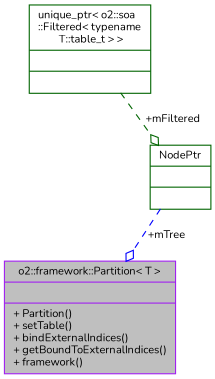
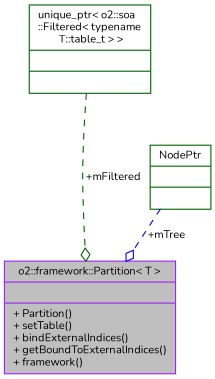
(136, 114) -> (83, 170)
